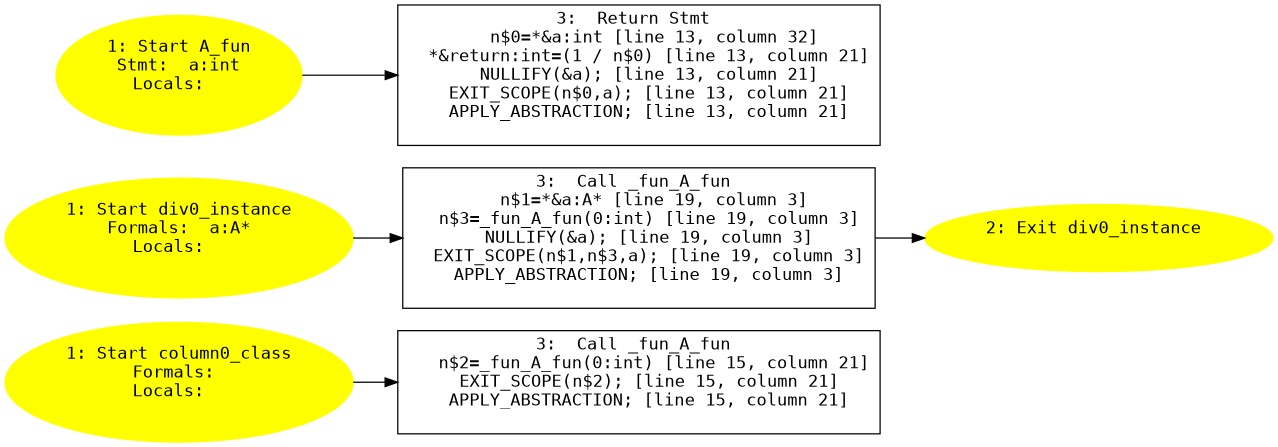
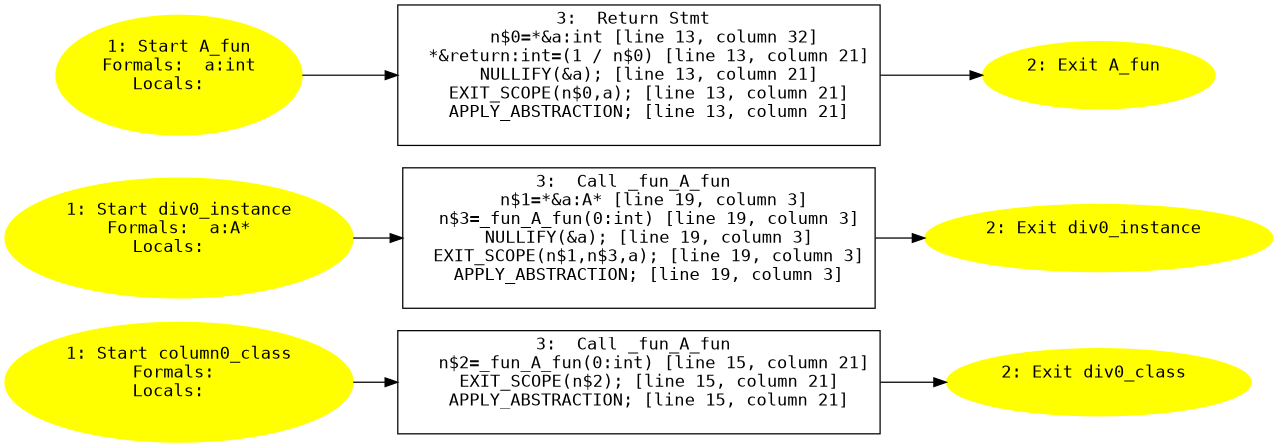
(179, 75) -> (179, 75)
none -> (1099, 75)
none -> (1099, 382)
